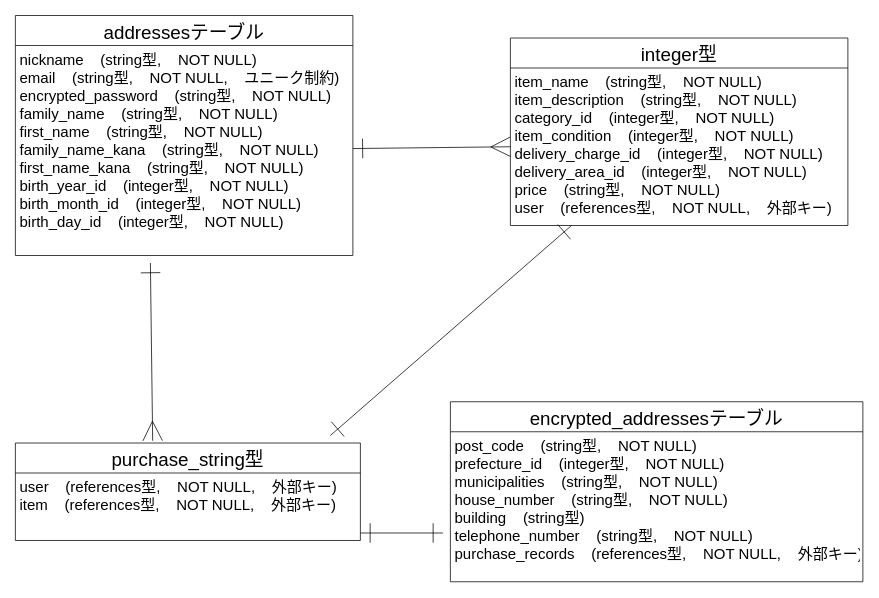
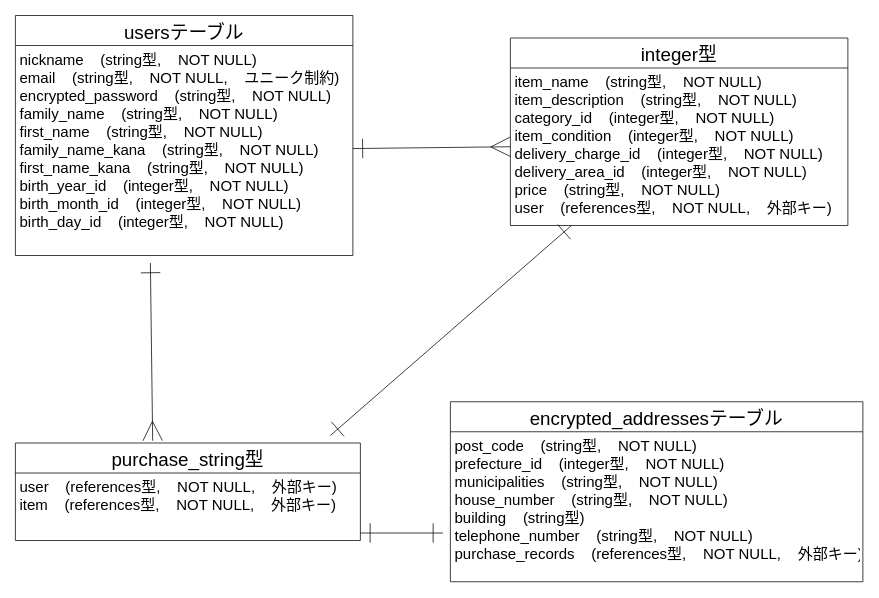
(184, 32) -> (184, 32)
